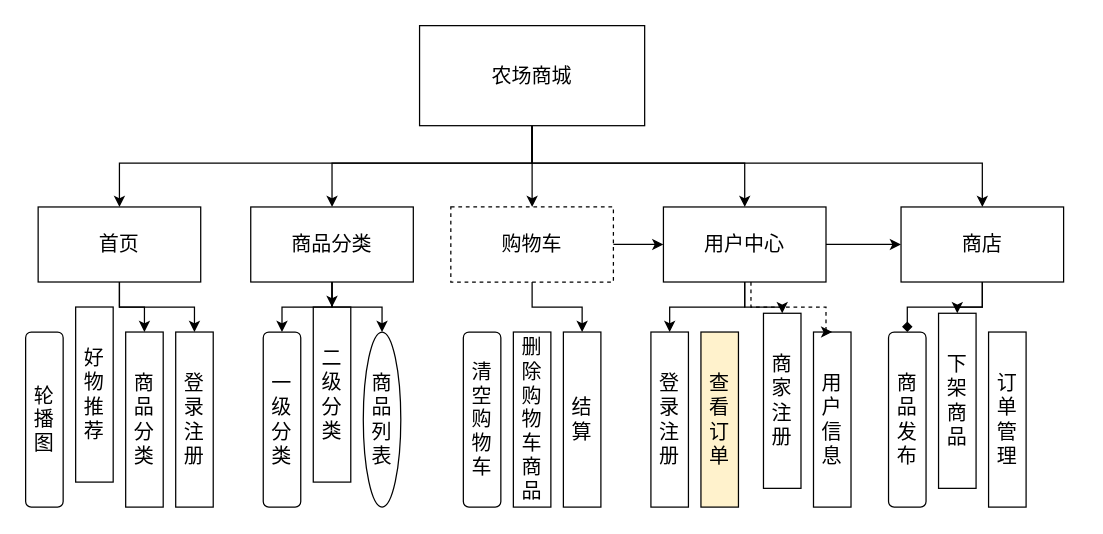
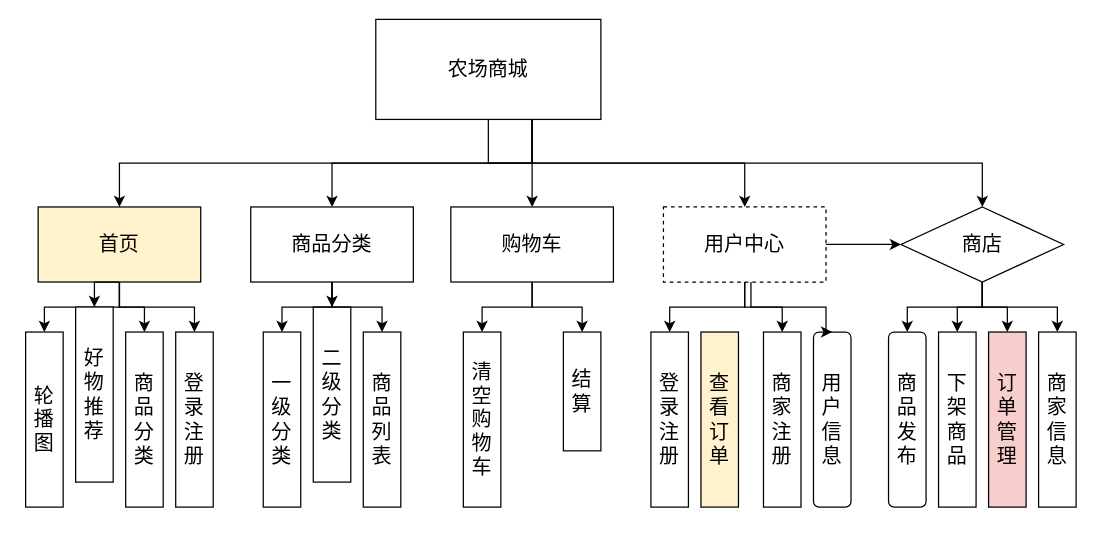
(532, 76) -> (488, 69)
(119, 244) -> (119, 244)
(532, 244) -> (532, 244)
(634, 244) -> (498, 307)
(744, 244) -> (744, 244)
(982, 244) -> (982, 244)
none -> (94, 289)
none -> (52, 307)
(815, 307) -> (815, 307)
none -> (1041, 307)
none -> (1007, 316)
(907, 321) -> (907, 322)
(782, 401) -> (782, 419)
(957, 401) -> (957, 419)
(44, 419) -> (44, 419)
(282, 419) -> (282, 419)
(382, 419) -> (382, 419)
(482, 419) -> (482, 419)
(532, 419) -> none
(582, 419) -> (582, 391)
(832, 419) -> (832, 419)
(1007, 419) -> (1007, 419)
none -> (1057, 419)
